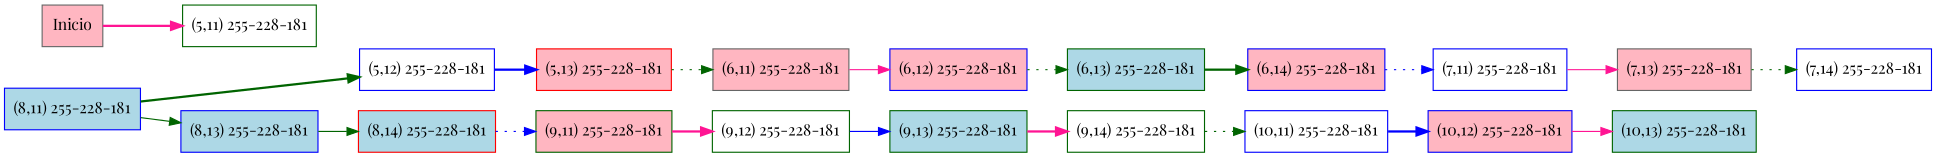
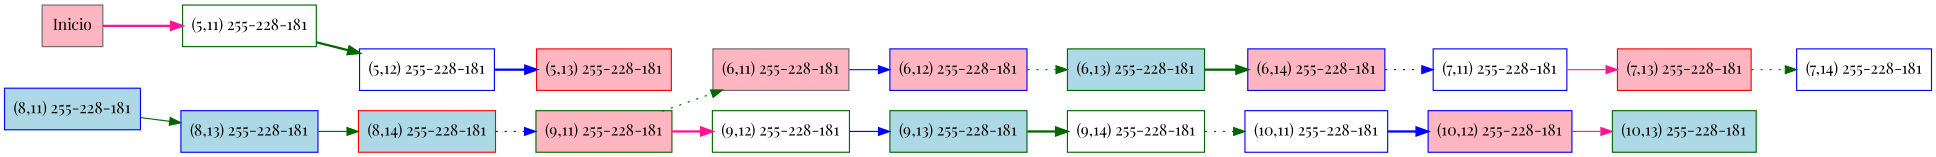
(686, 70) -> (687, 102)
(864, 70) -> (864, 70)
(1684, 70) -> (1684, 70)
(244, 90) -> (332, 46)
(1042, 131) -> (1042, 131)
